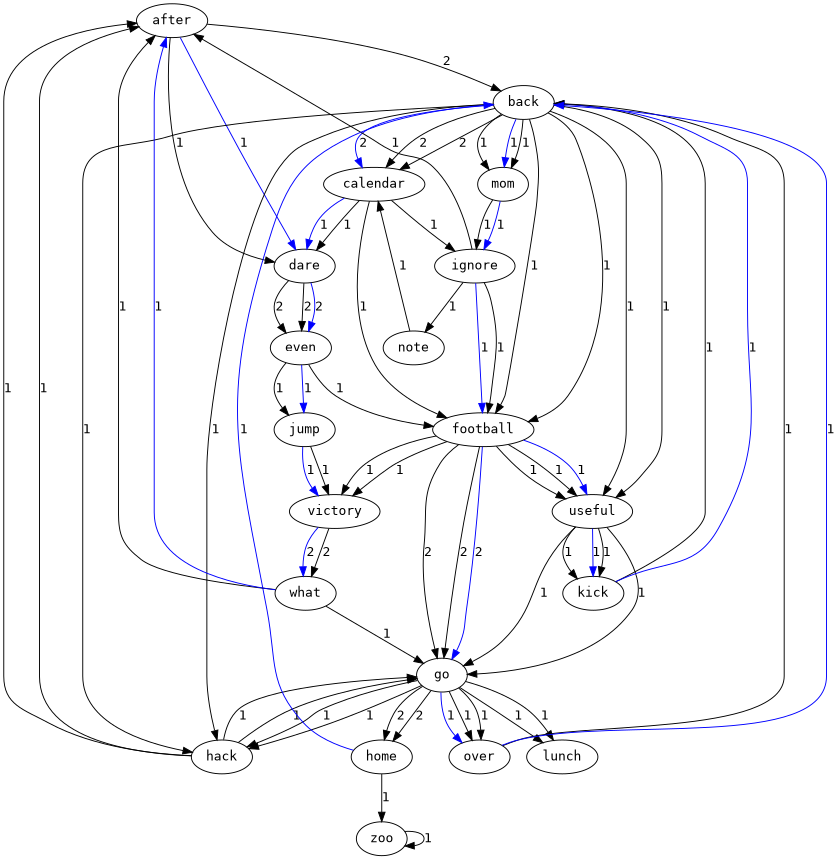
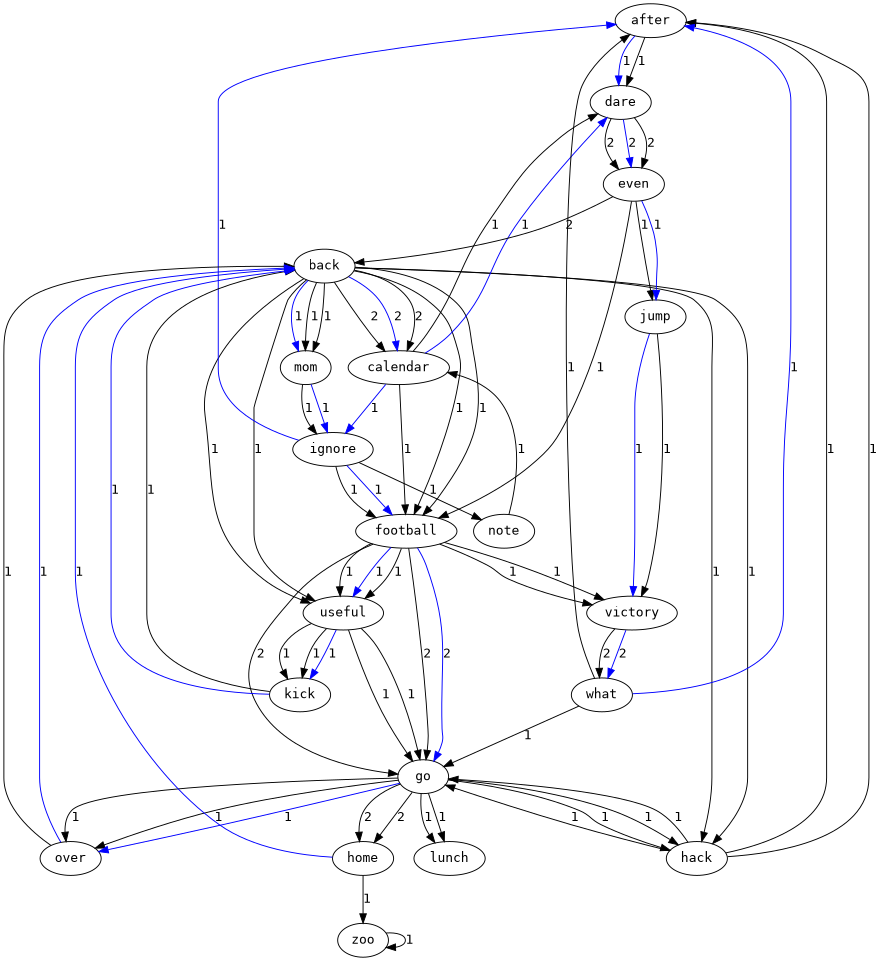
(352, 44) -> (492, 242)
(371, 139) -> (224, 94)
(419, 223) -> (369, 405)
